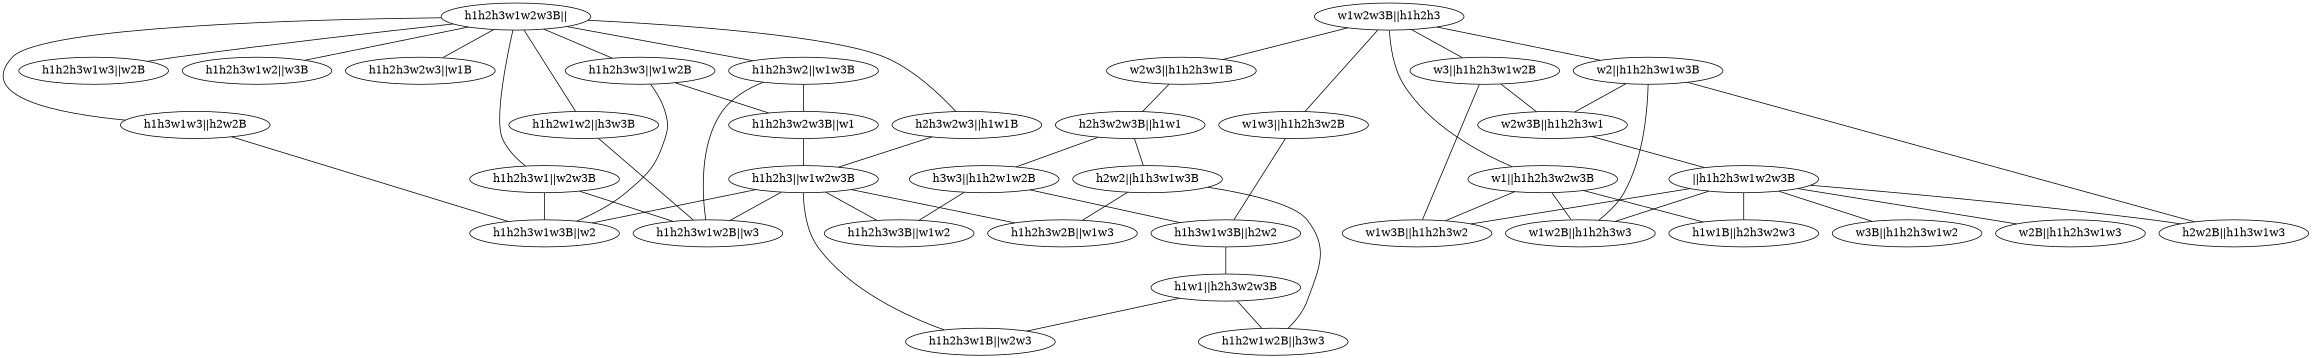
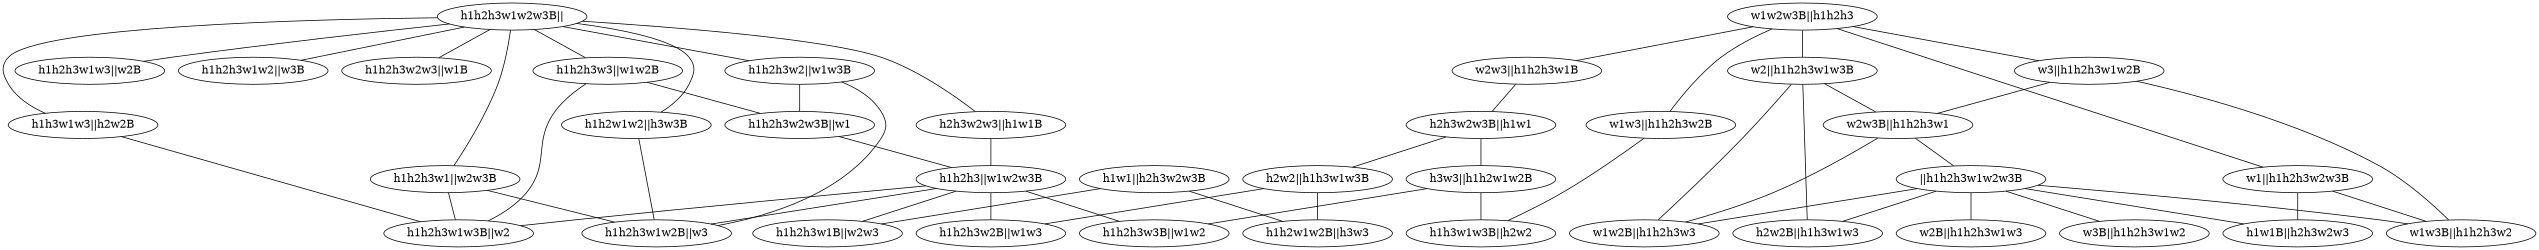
(1561, 205) -> (1785, 187)
(1226, 261) -> none
